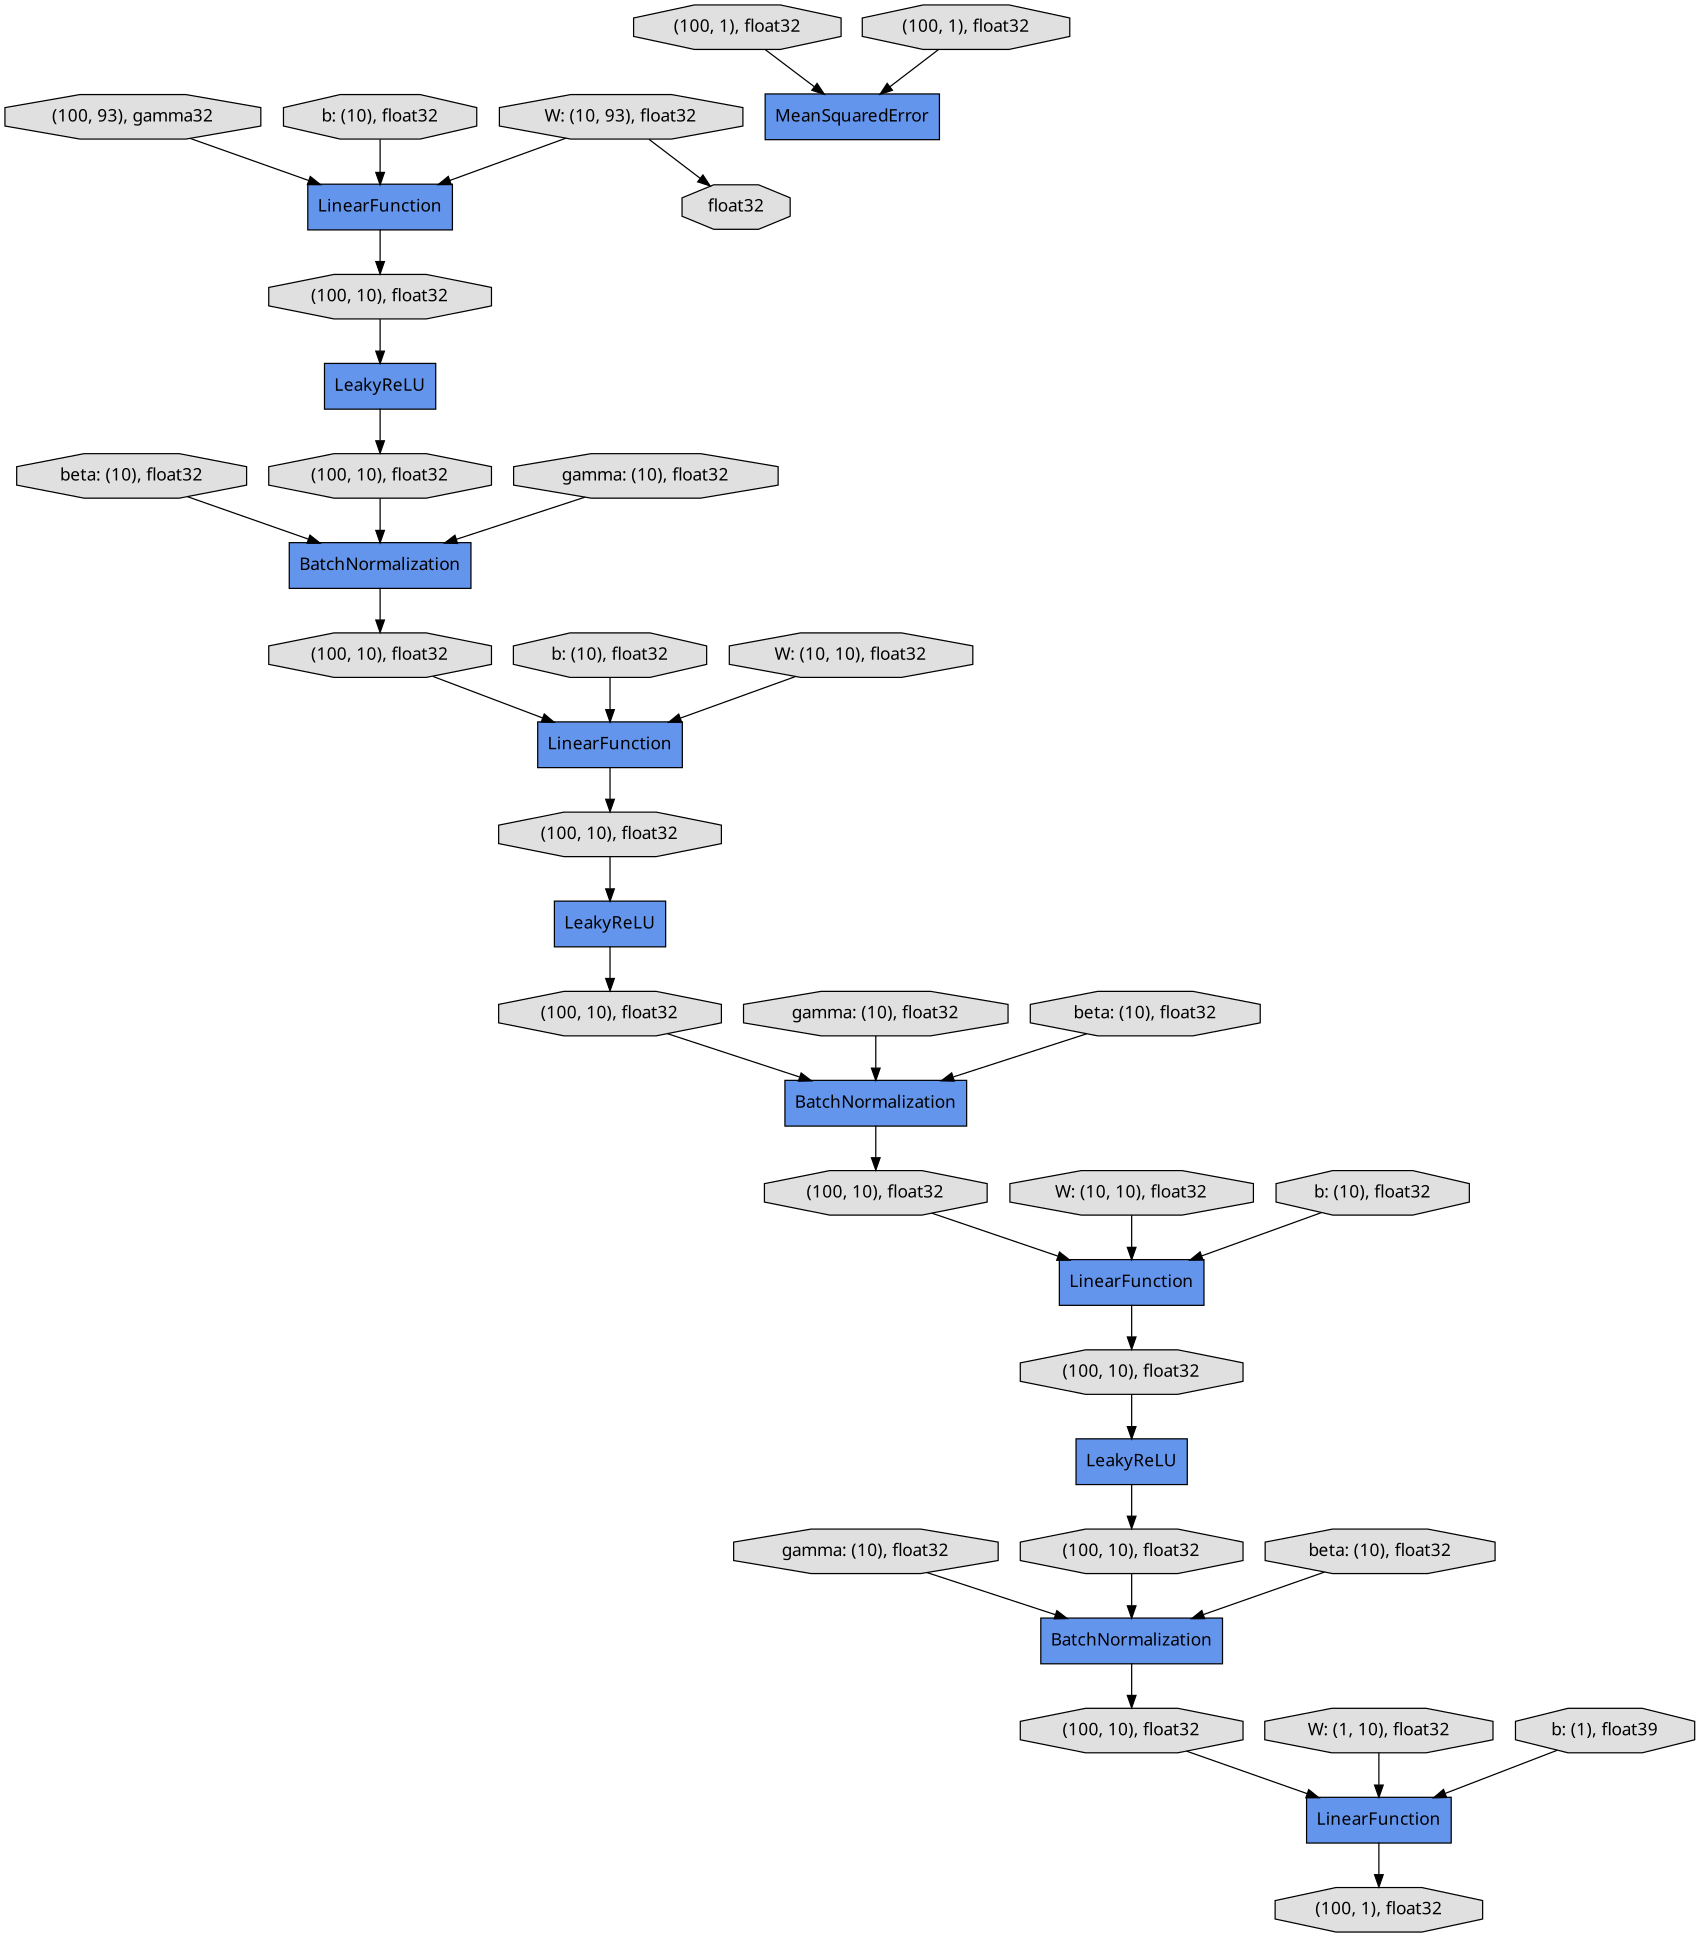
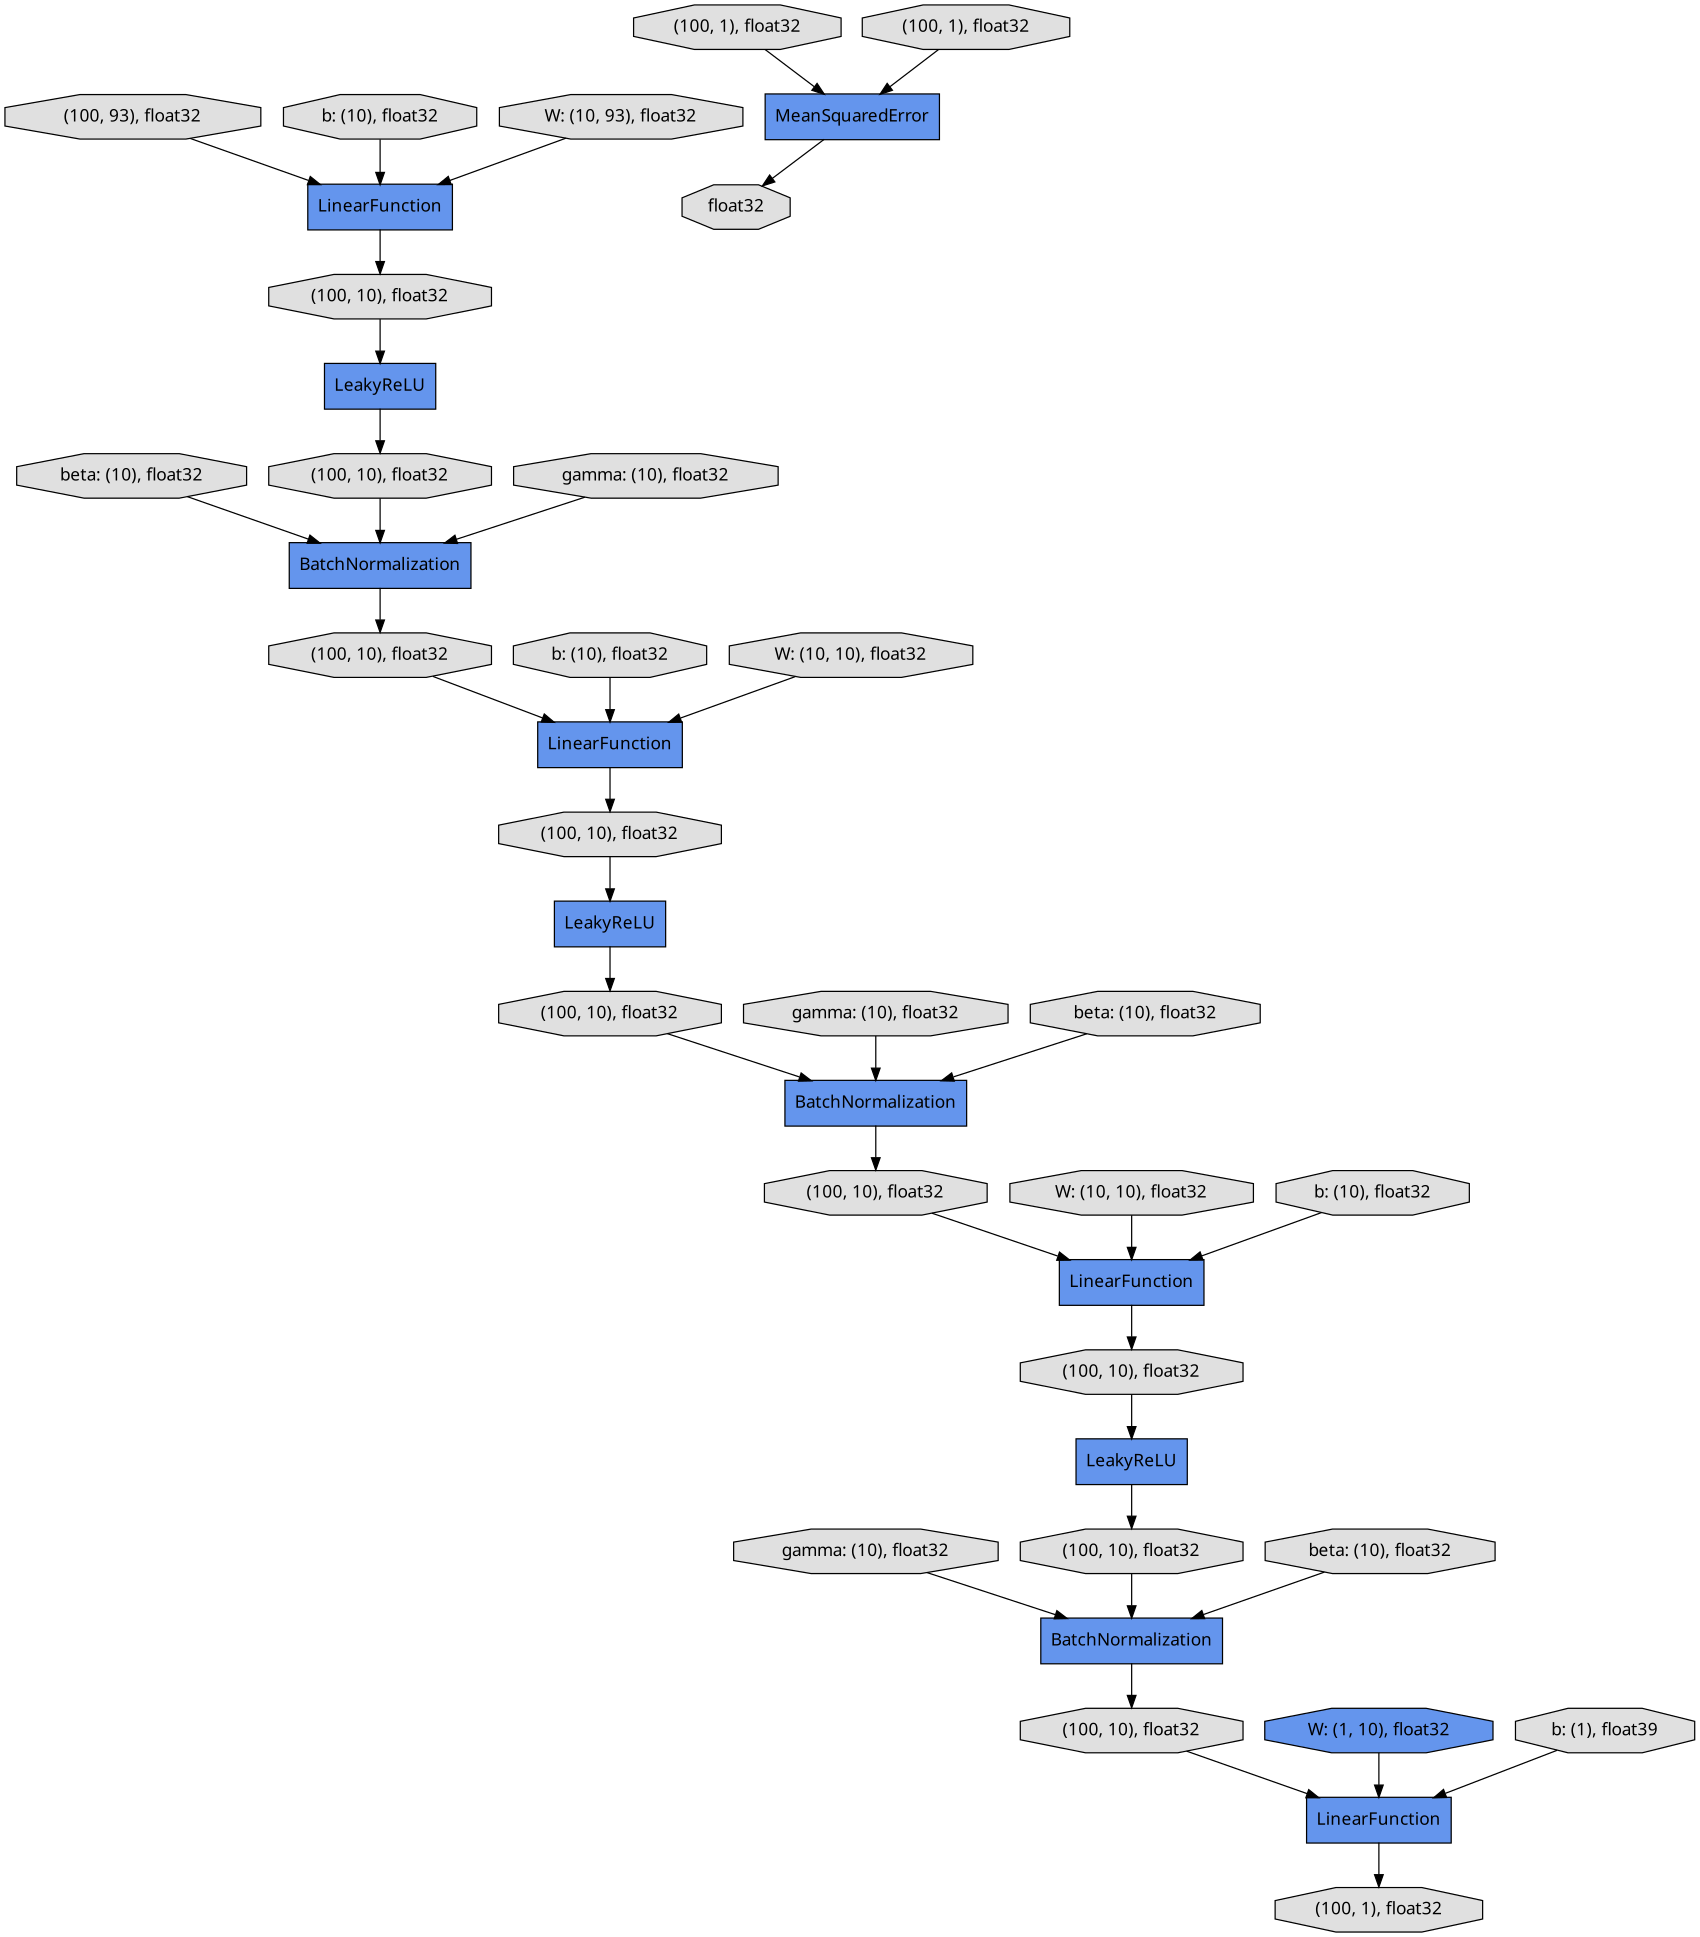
(133, 117) -> (133, 117)
(675, 159) -> (798, 159)
(1379, 1731) -> (1379, 1731)
